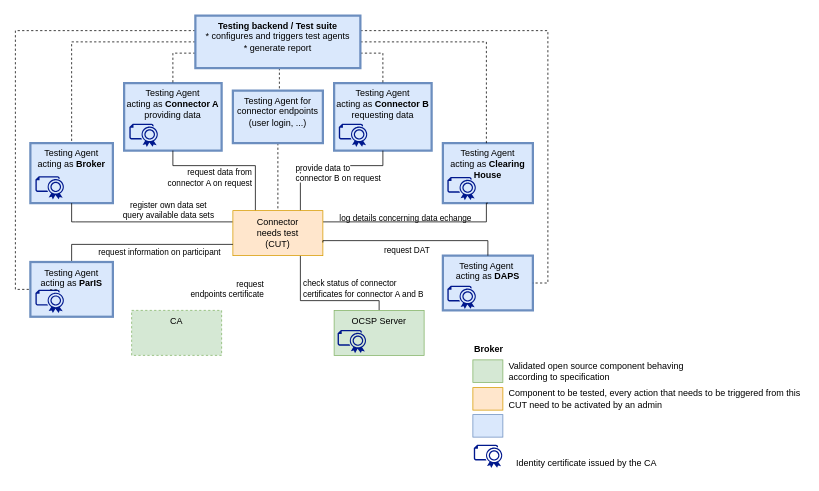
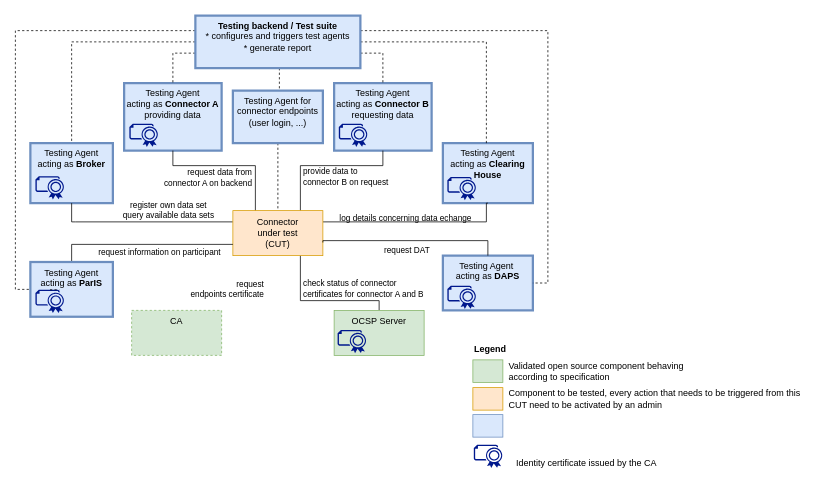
(347, 172) -> (354, 176)
(201, 183) -> (201, 183)
(278, 233) -> (278, 233)
(489, 349) -> (489, 349)
